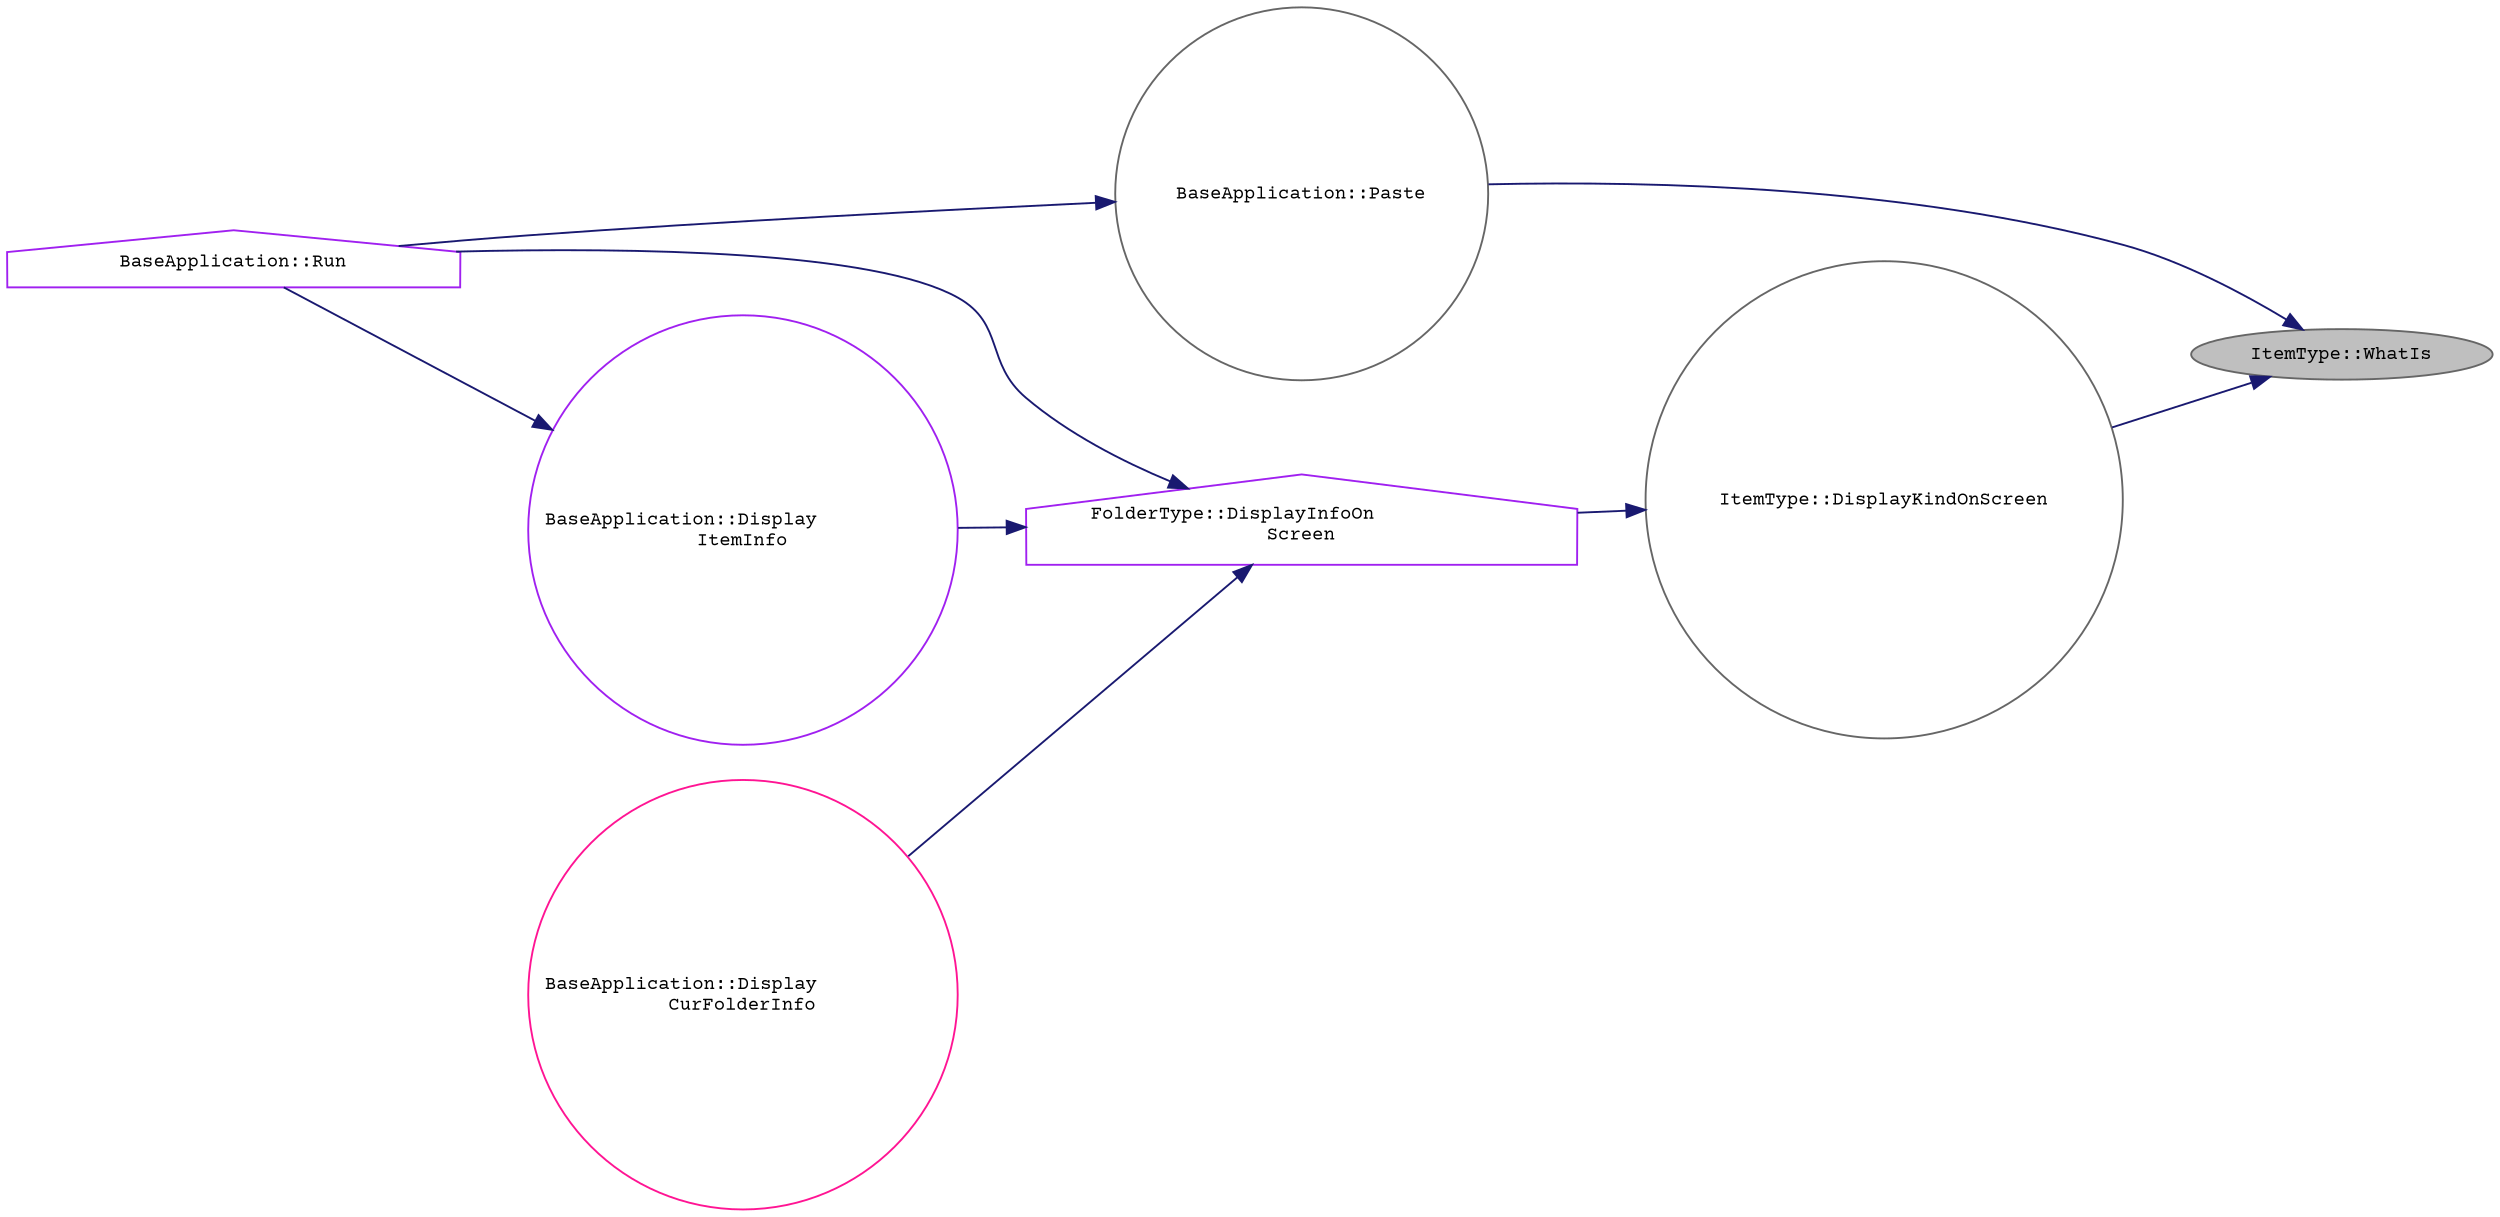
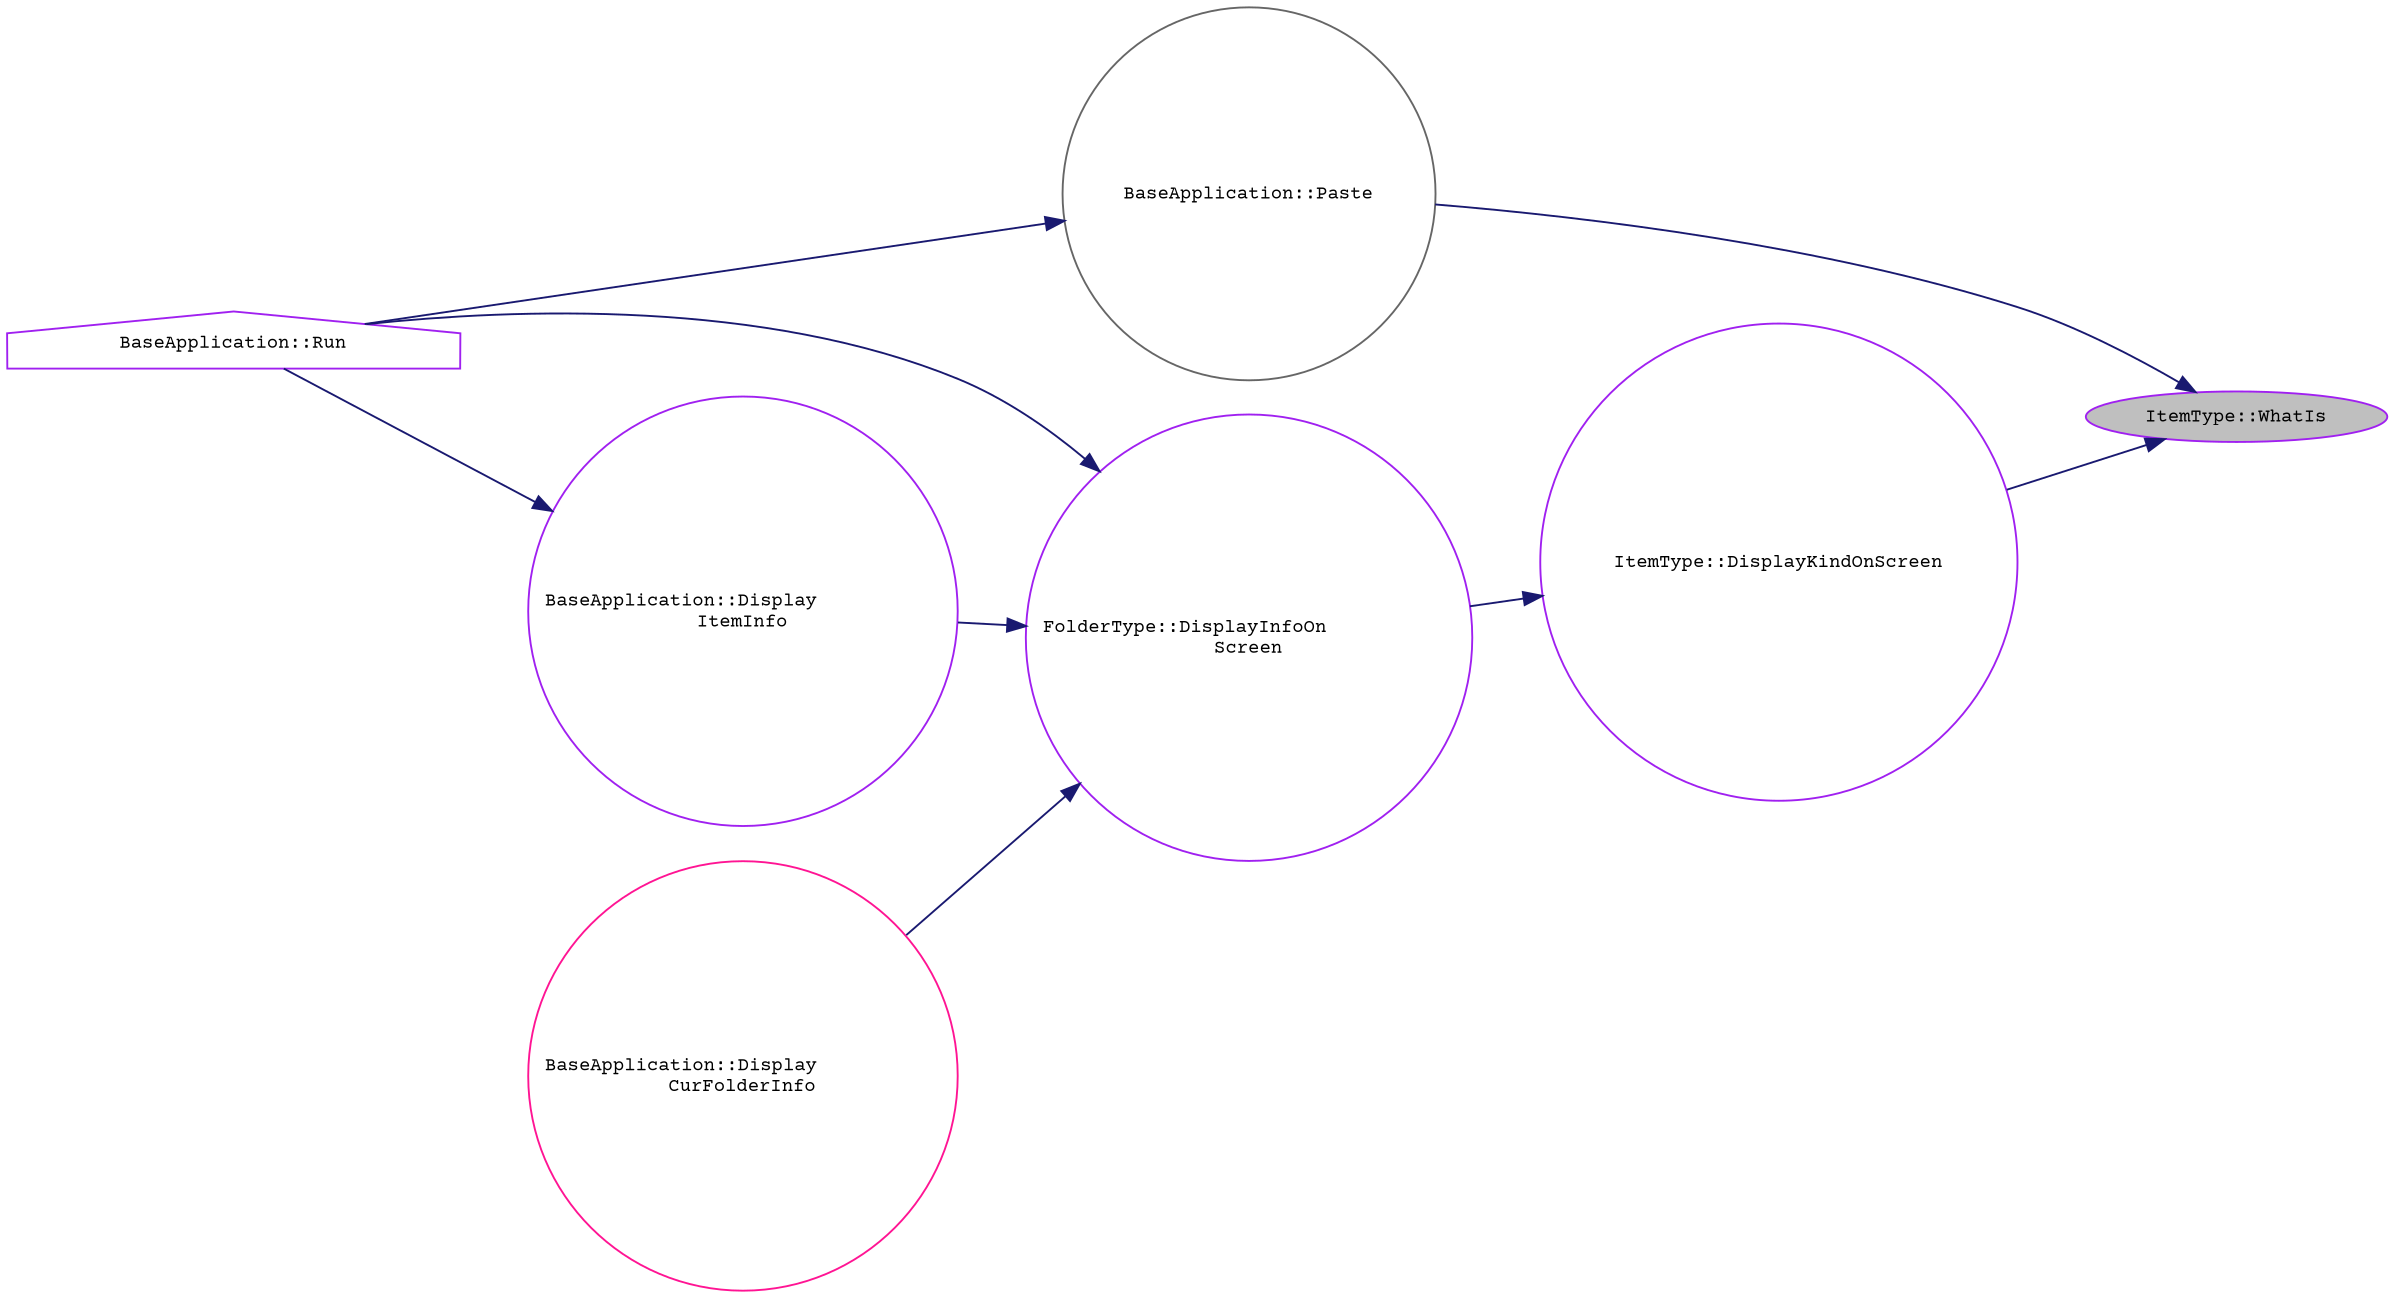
(2342, 354) -> (2237, 417)
(1884, 500) -> (1779, 562)
(1302, 524) -> (1249, 638)
